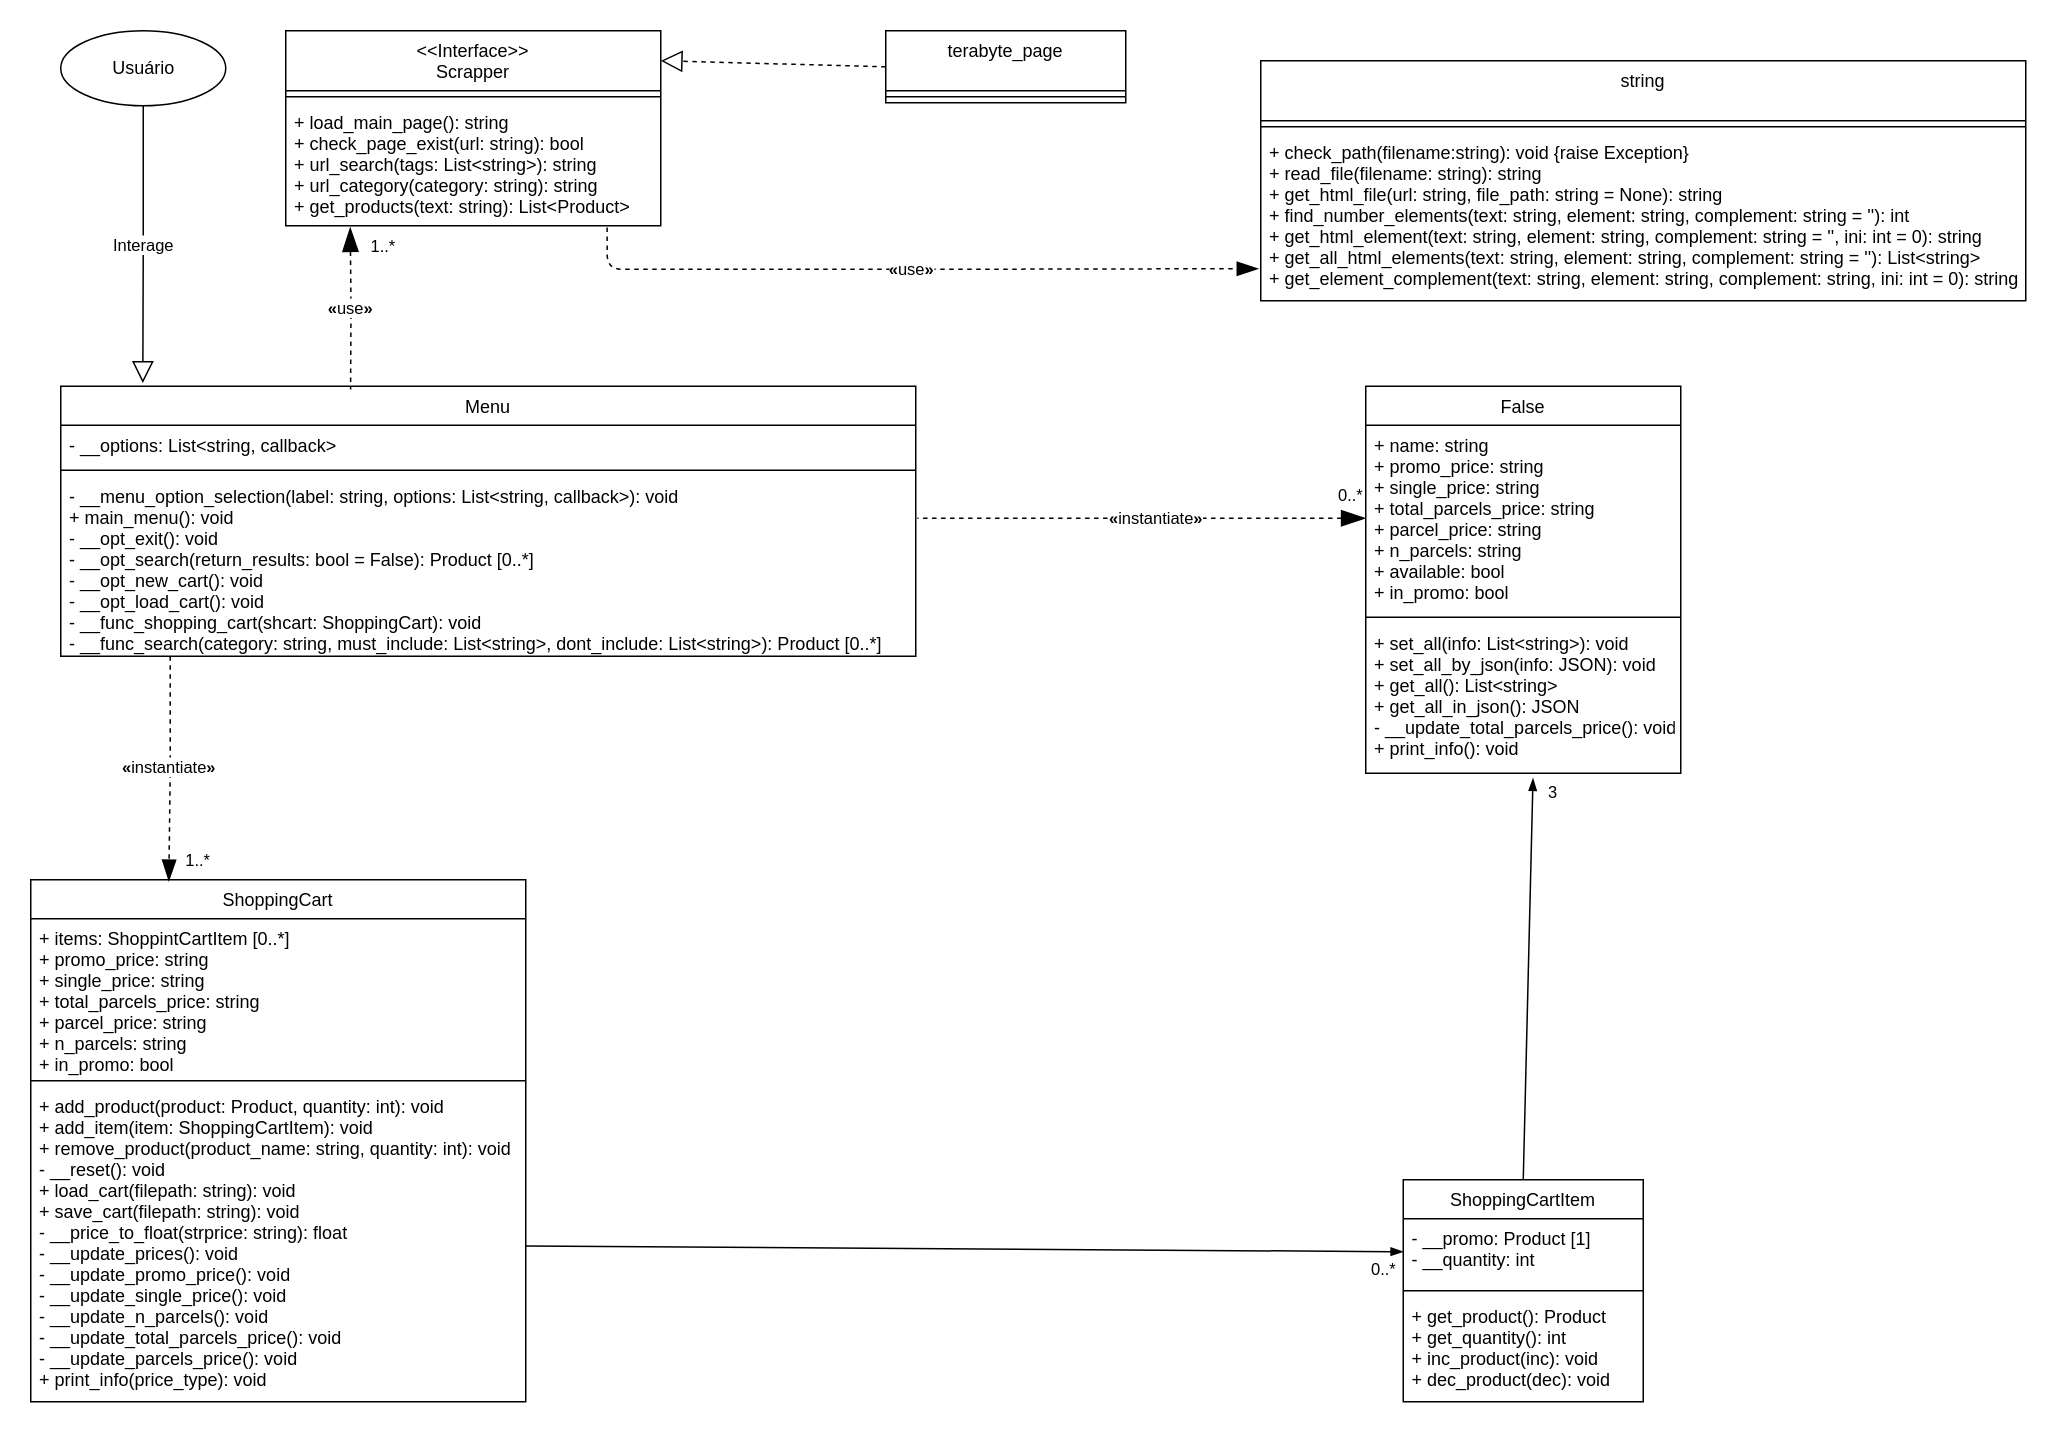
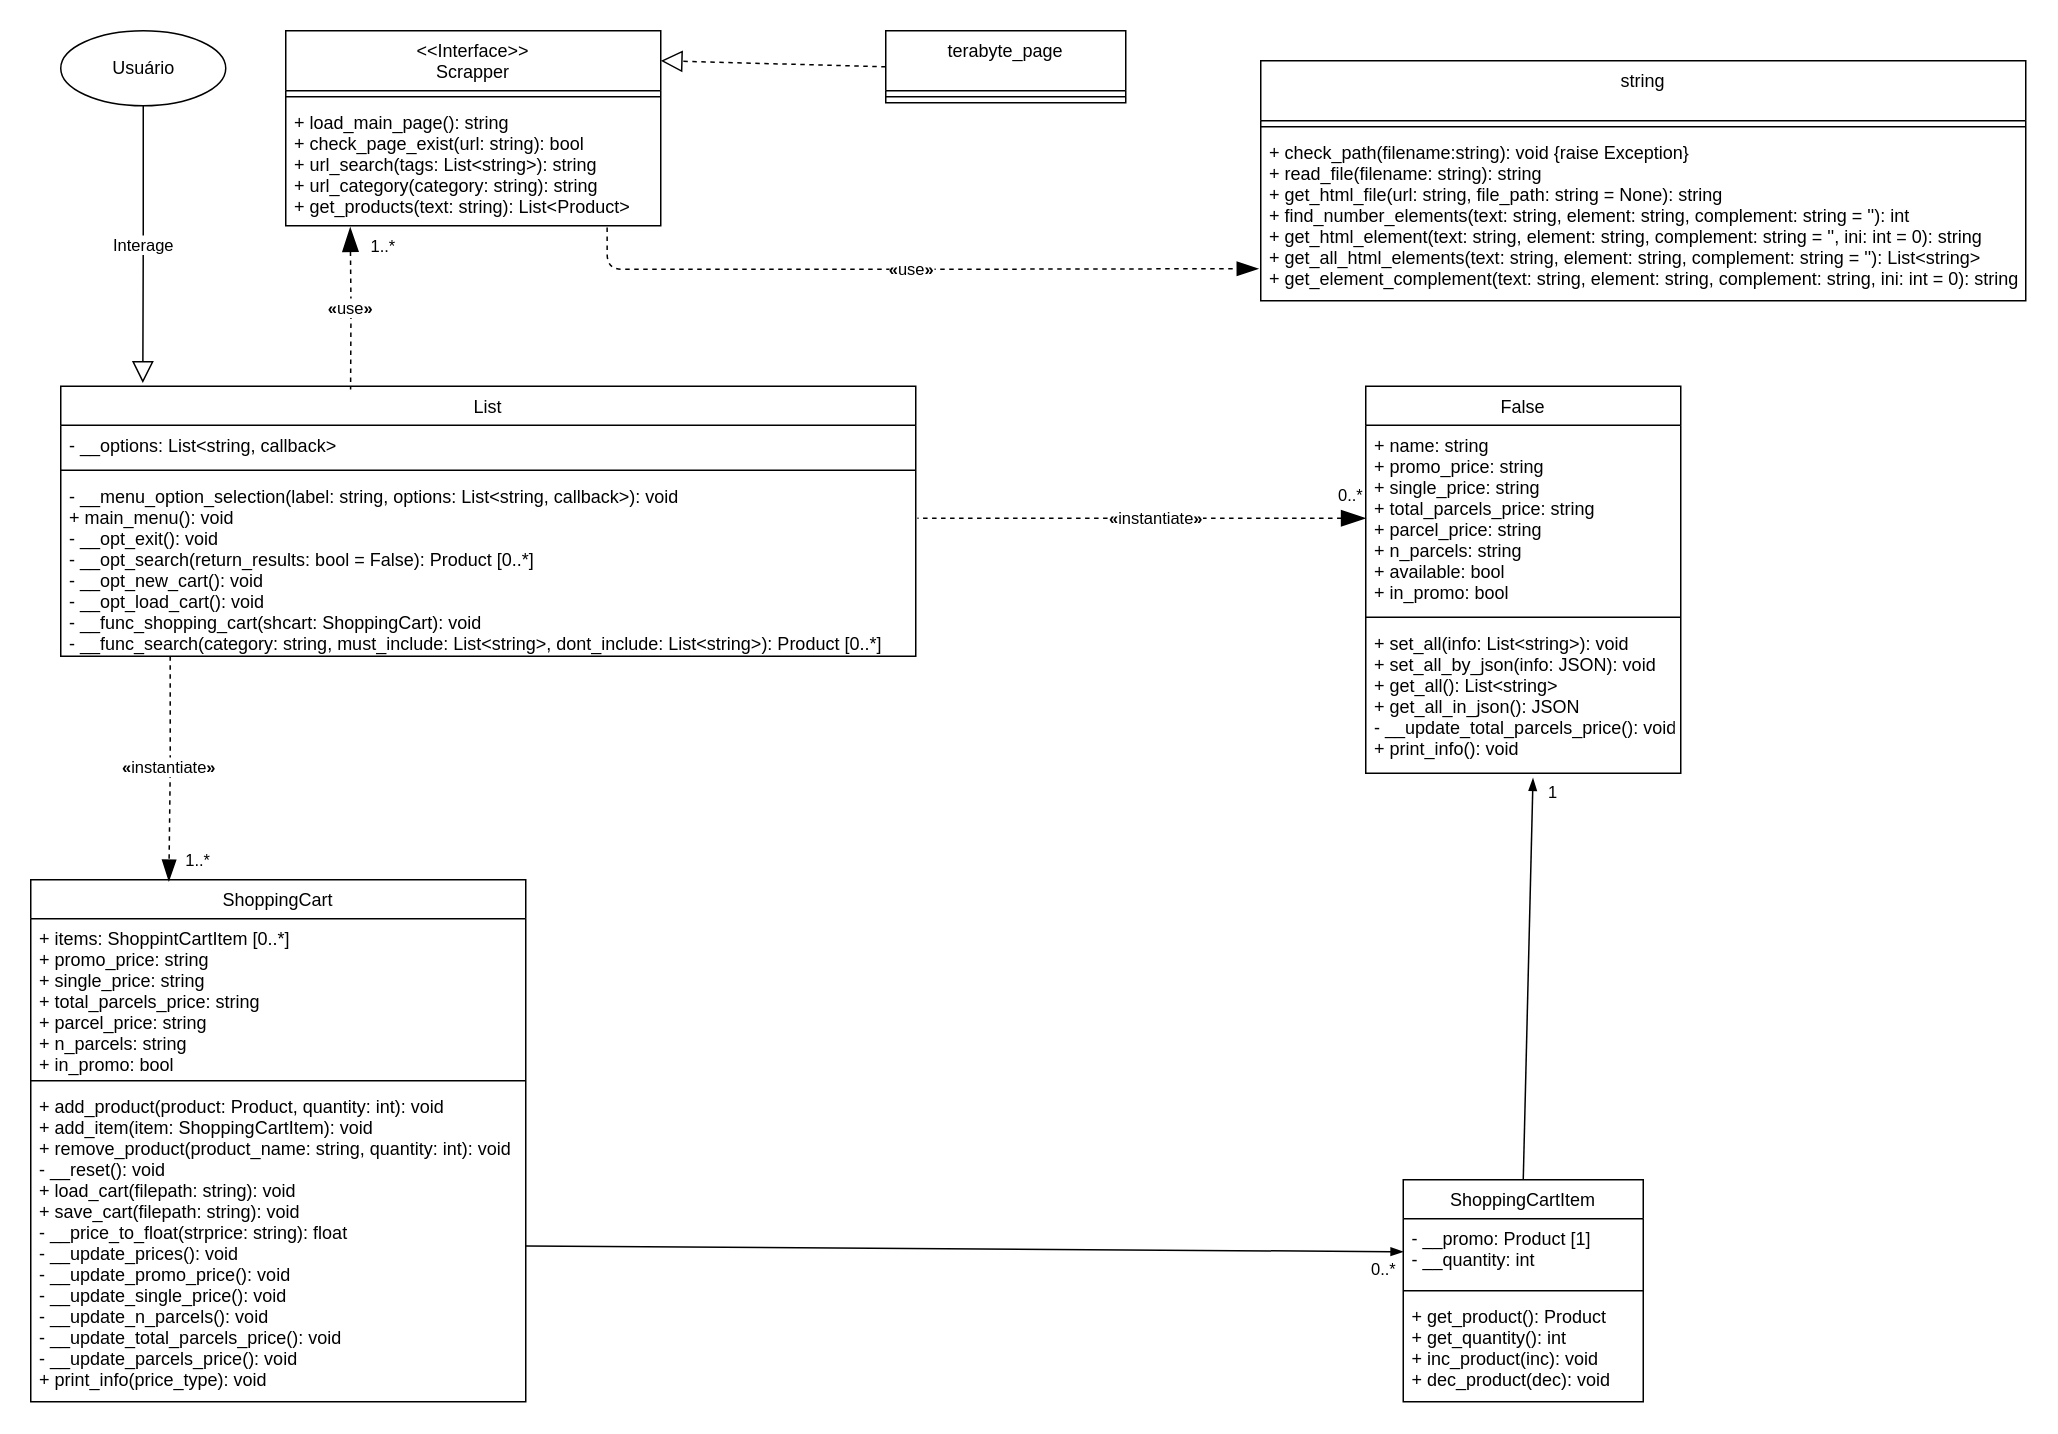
(488, 407) -> (488, 407)
(1553, 794) -> (1553, 794)
